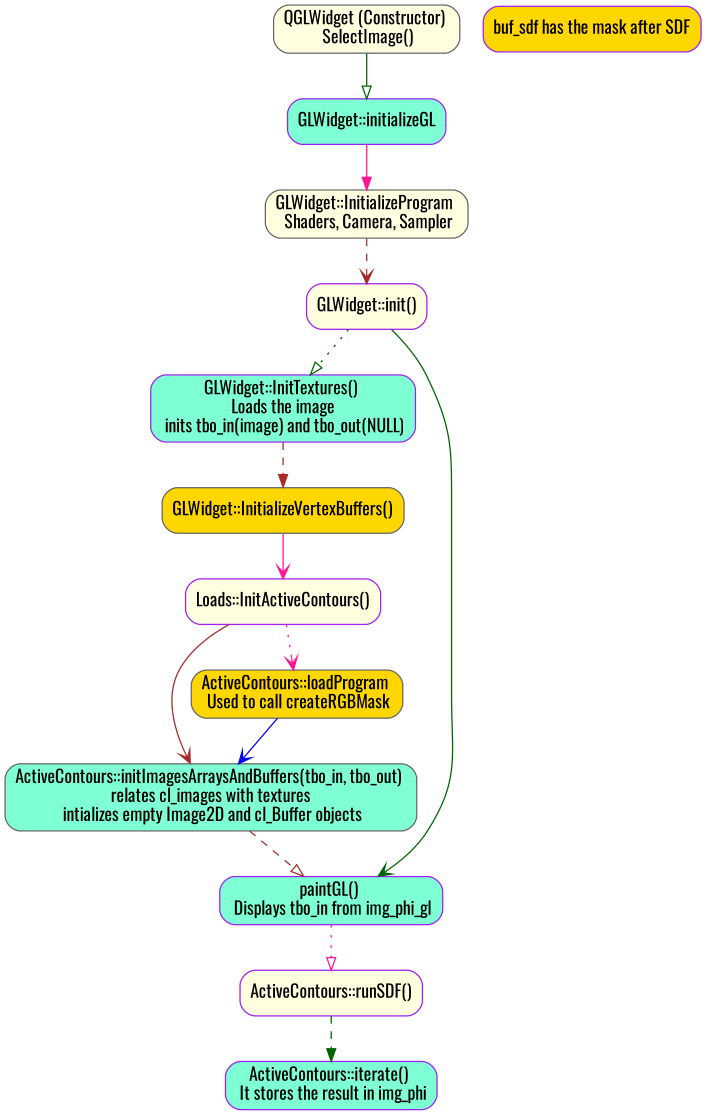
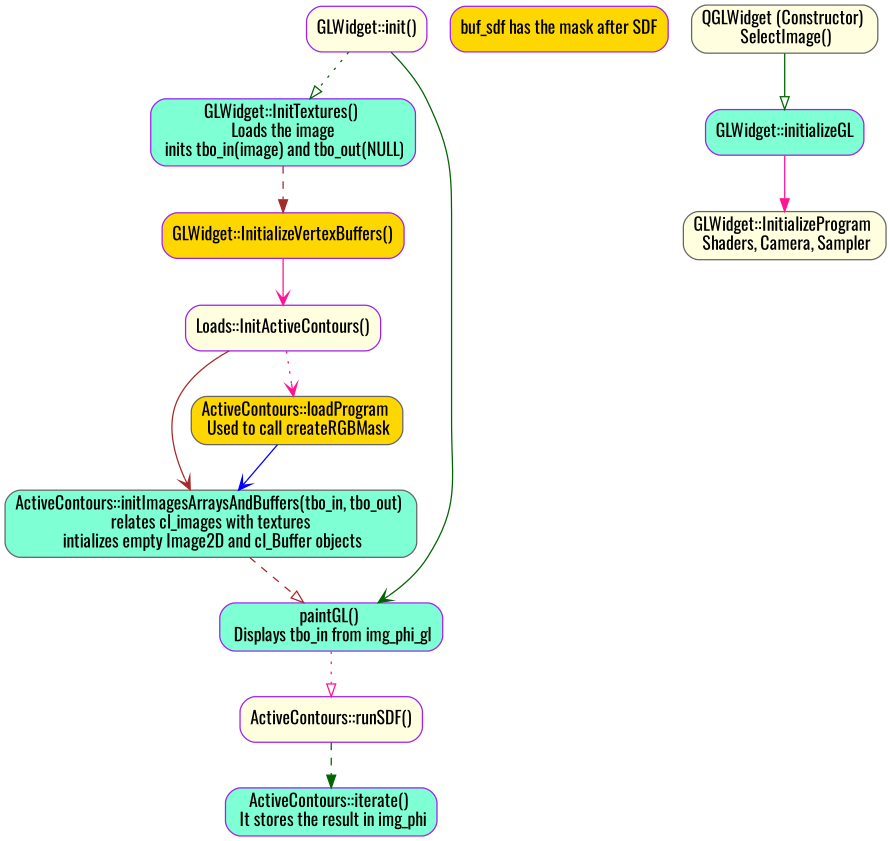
(367, 255) -> none
(283, 510) -> (283, 236)
